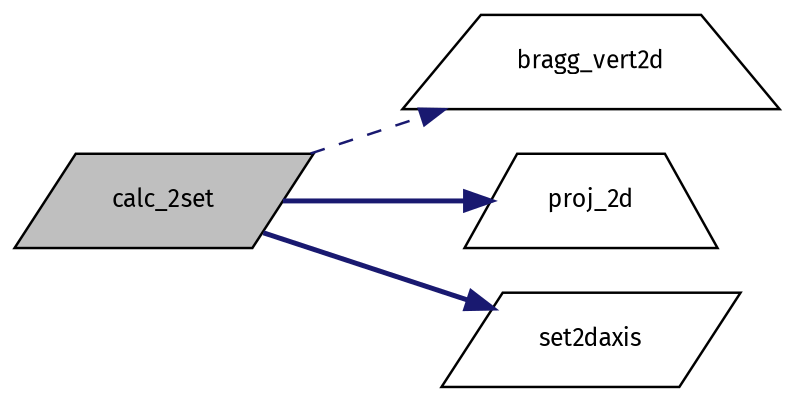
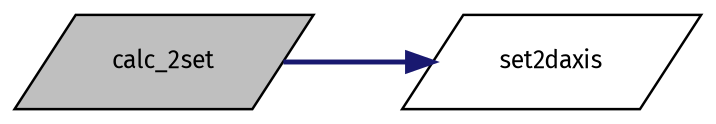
(591, 62) -> none
(591, 201) -> none
